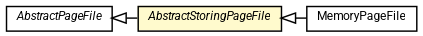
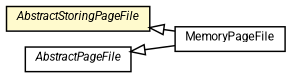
(132, 18) -> (160, 48)
